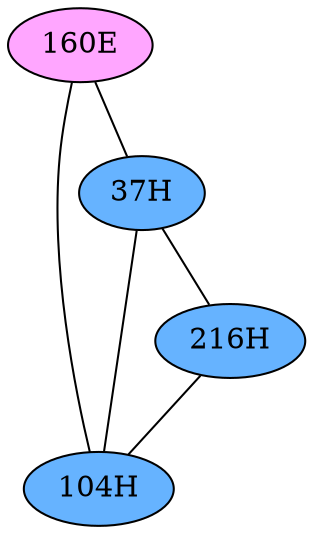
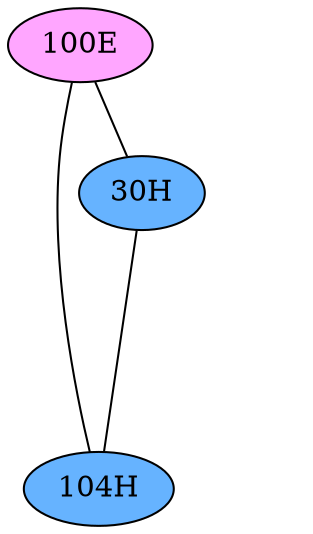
(80, 45) -> (80, 45)
(142, 193) -> (142, 193)
(230, 341) -> none
